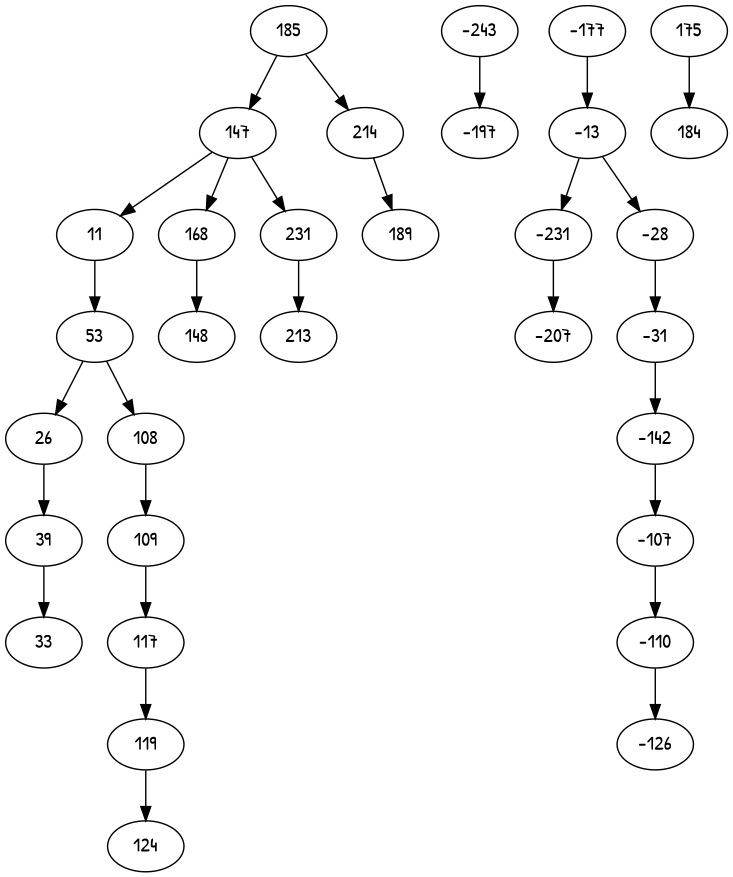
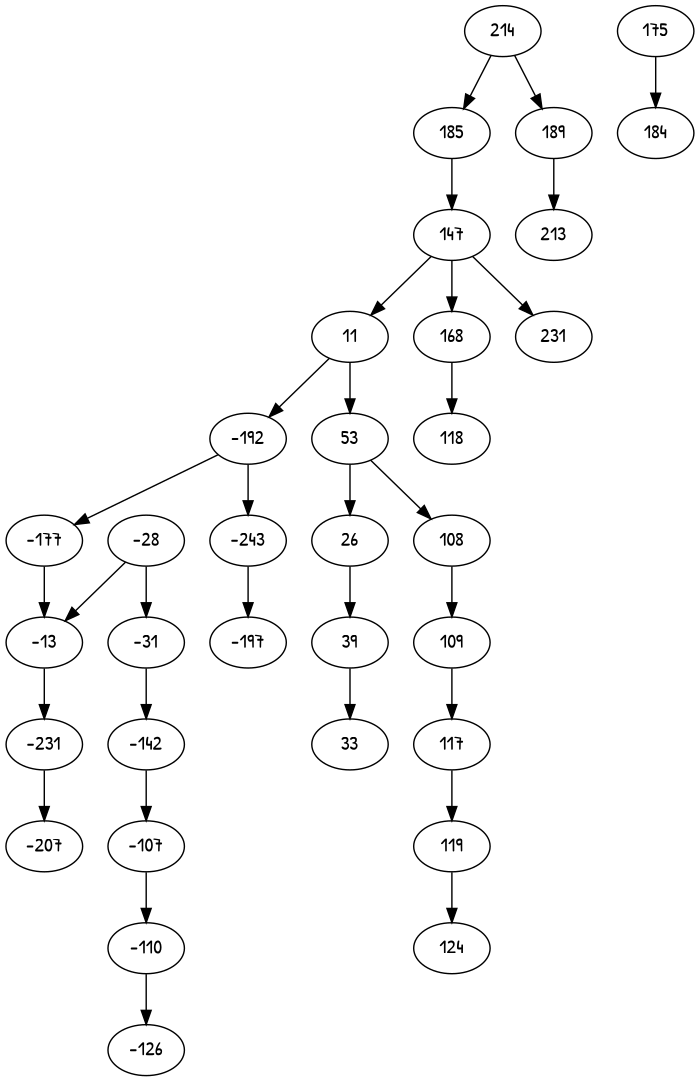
(323, 76) -> (481, 76)
(617, 178) -> (100, 586)
(299, 279) -> (554, 177)
(197, 337) -> (452, 439)
none -> (248, 439)
